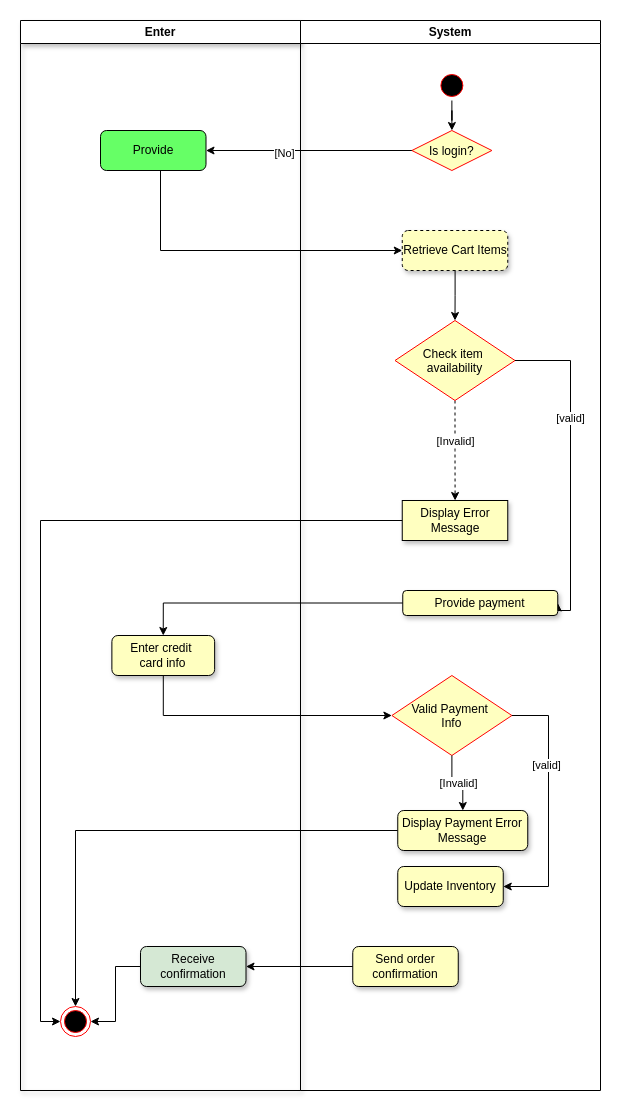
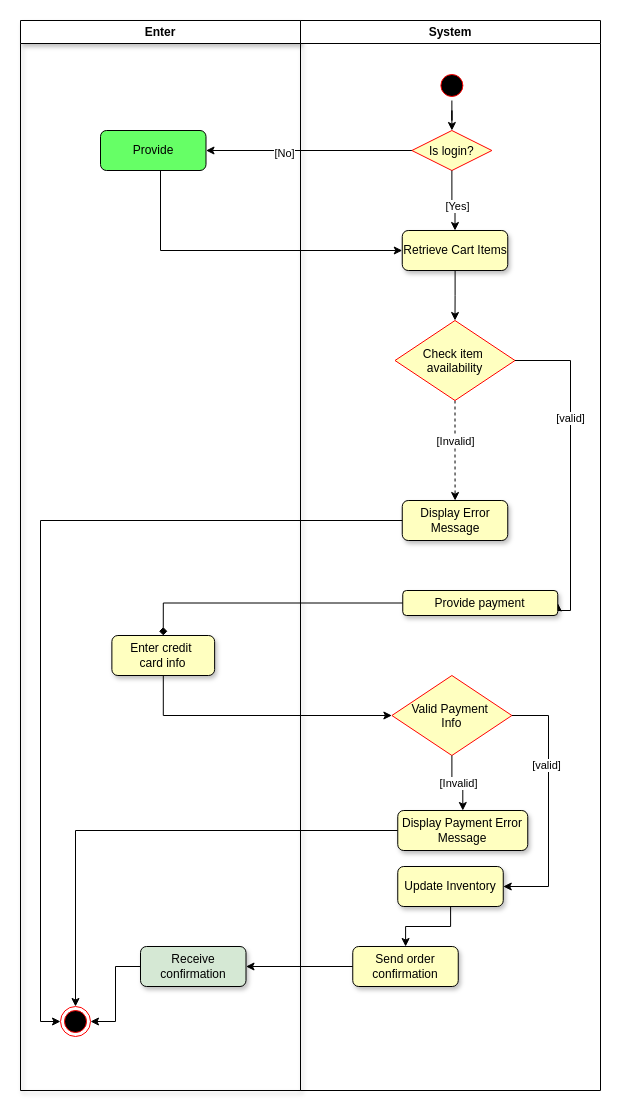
none -> (452, 199)
(455, 251) -> (455, 251)
(455, 521) -> (455, 521)
(163, 627) -> (163, 626)
none -> (432, 927)
